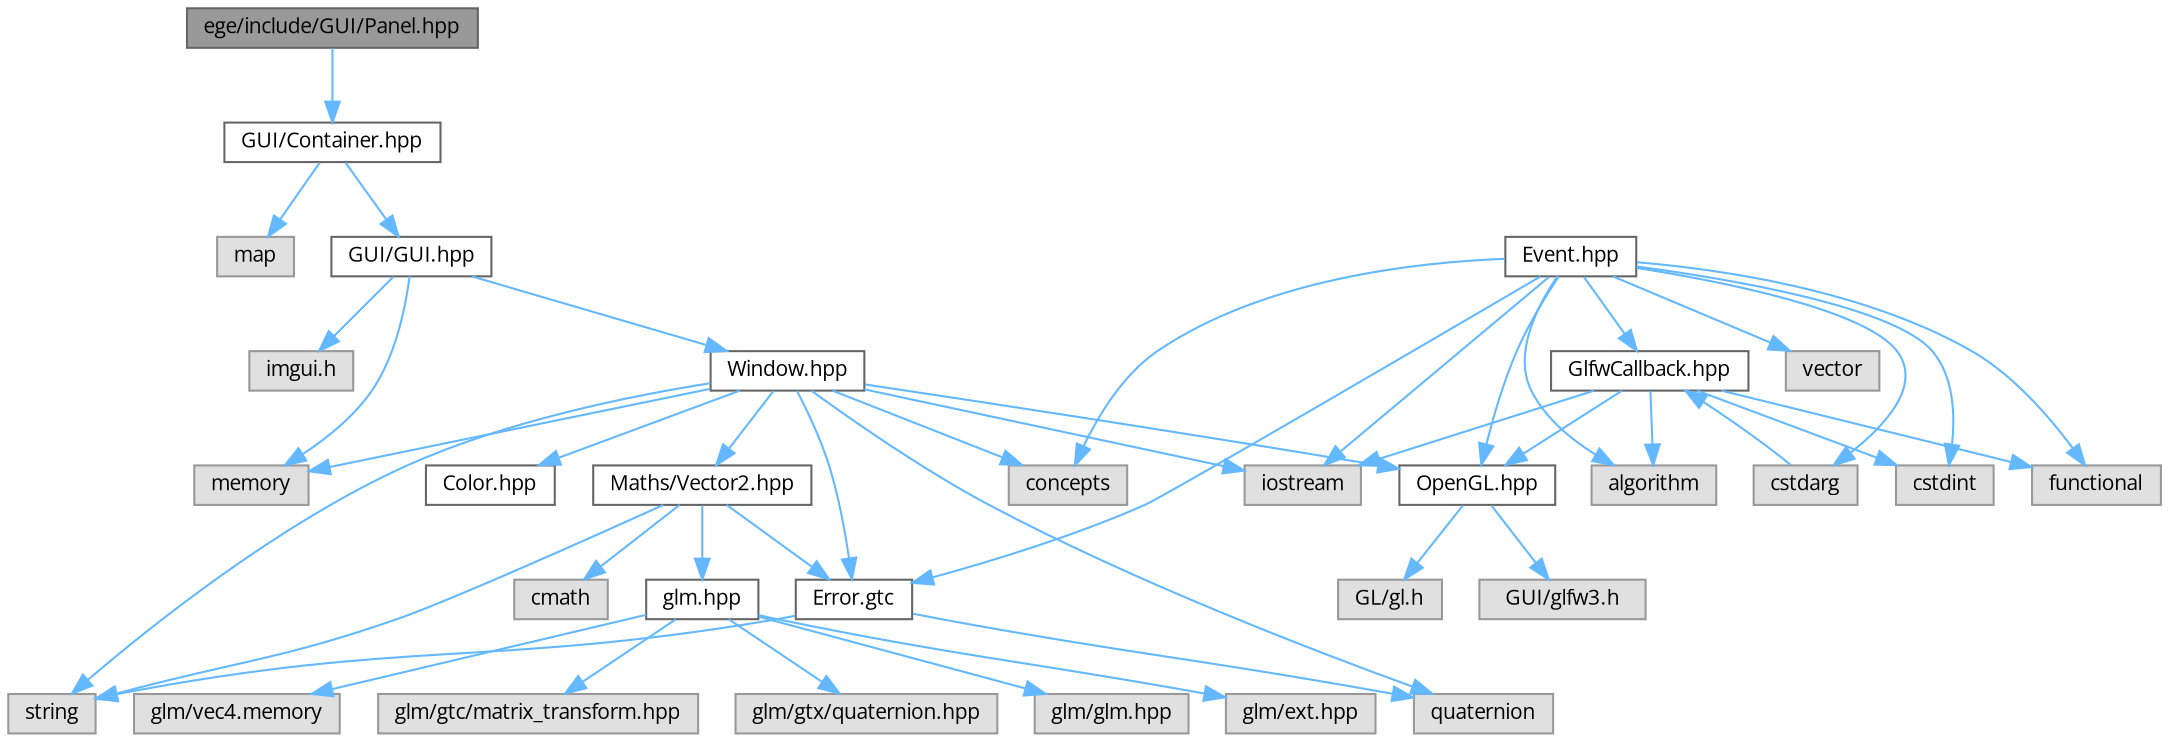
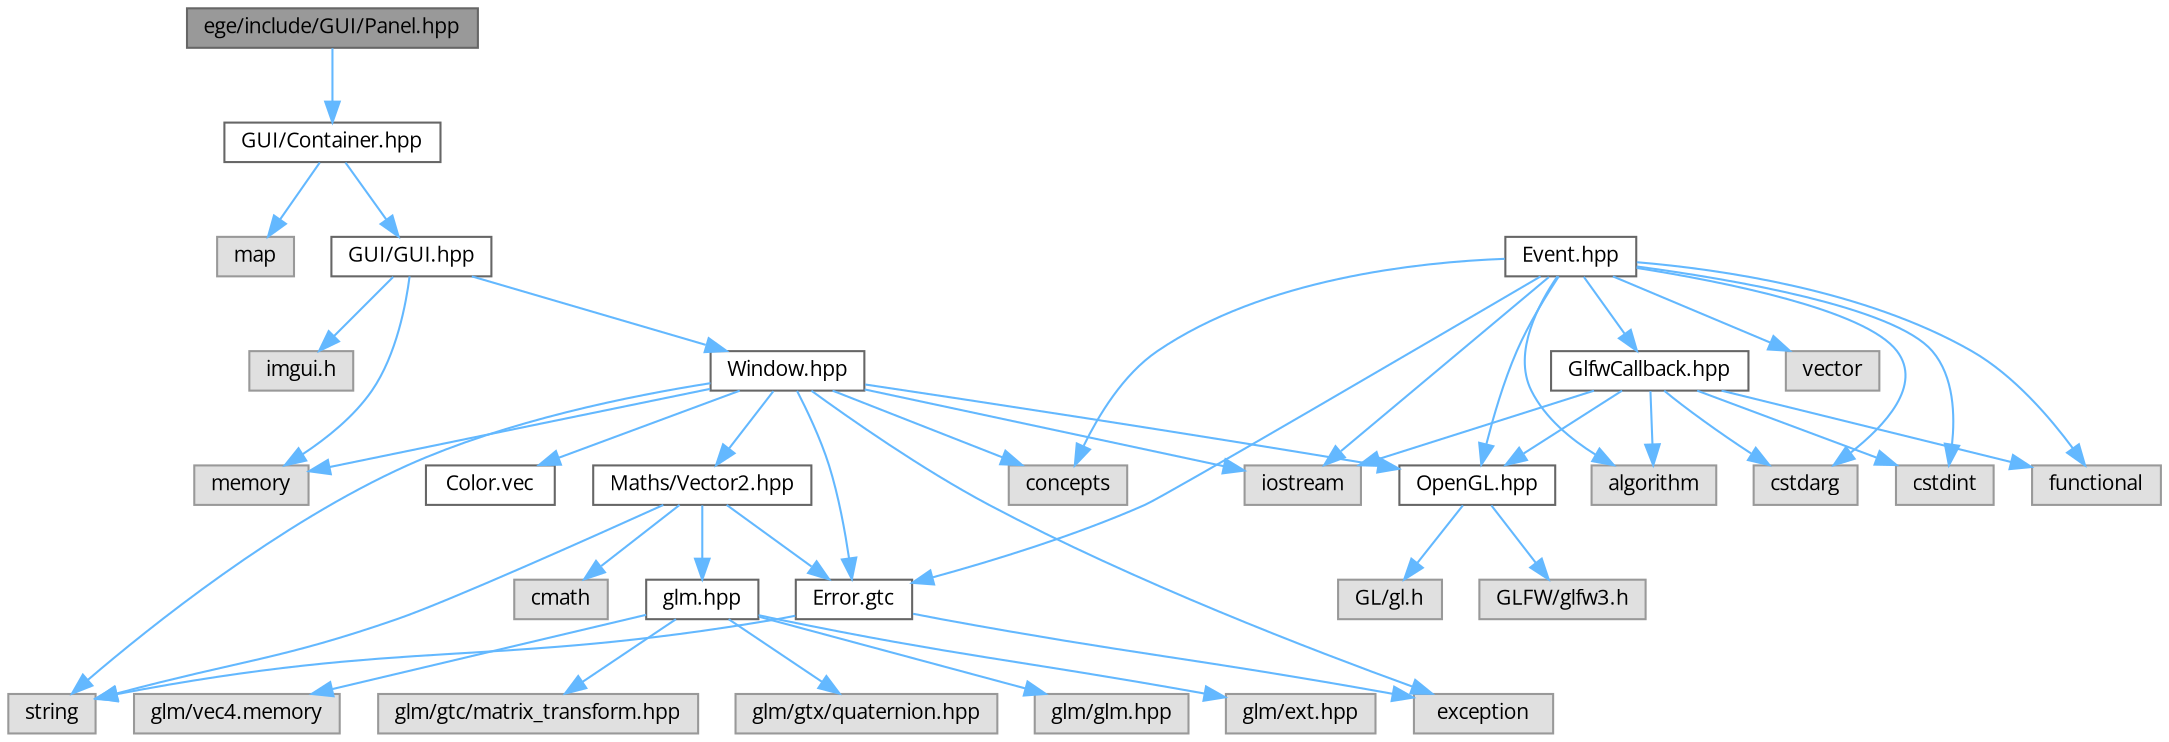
(1748, 433) -> (1707, 423)
(490, 485) -> (490, 485)
(1562, 599) -> (1562, 599)
(1484, 714) -> (1484, 714)
